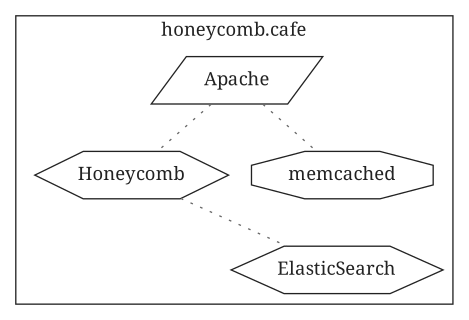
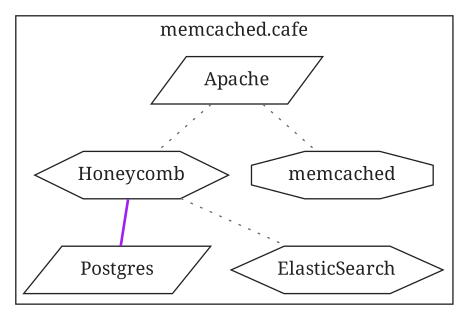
(234, 31) -> (234, 31)
none -> (117, 270)
